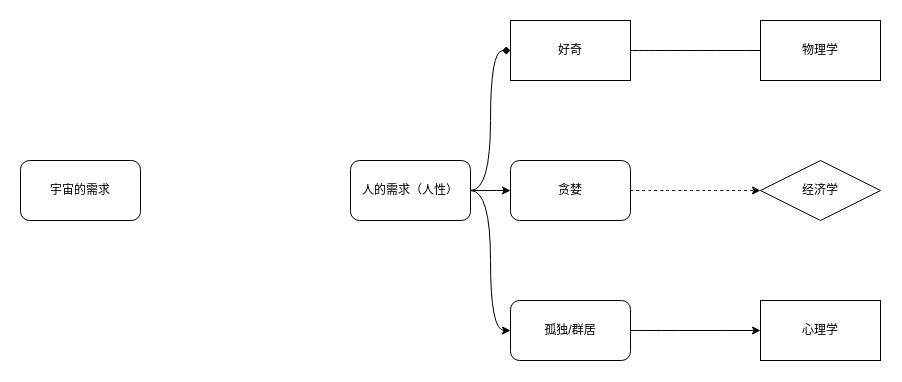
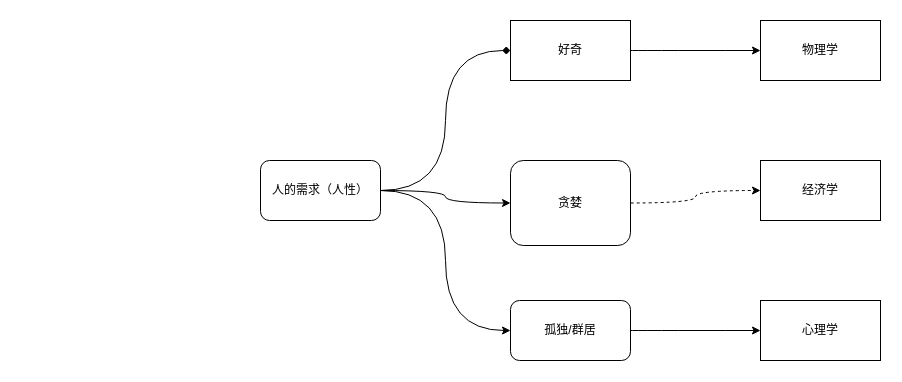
(755, 51) -> (752, 51)
(81, 191) -> none
(411, 191) -> (321, 191)
(571, 191) -> (571, 203)
(821, 191) -> (821, 191)
